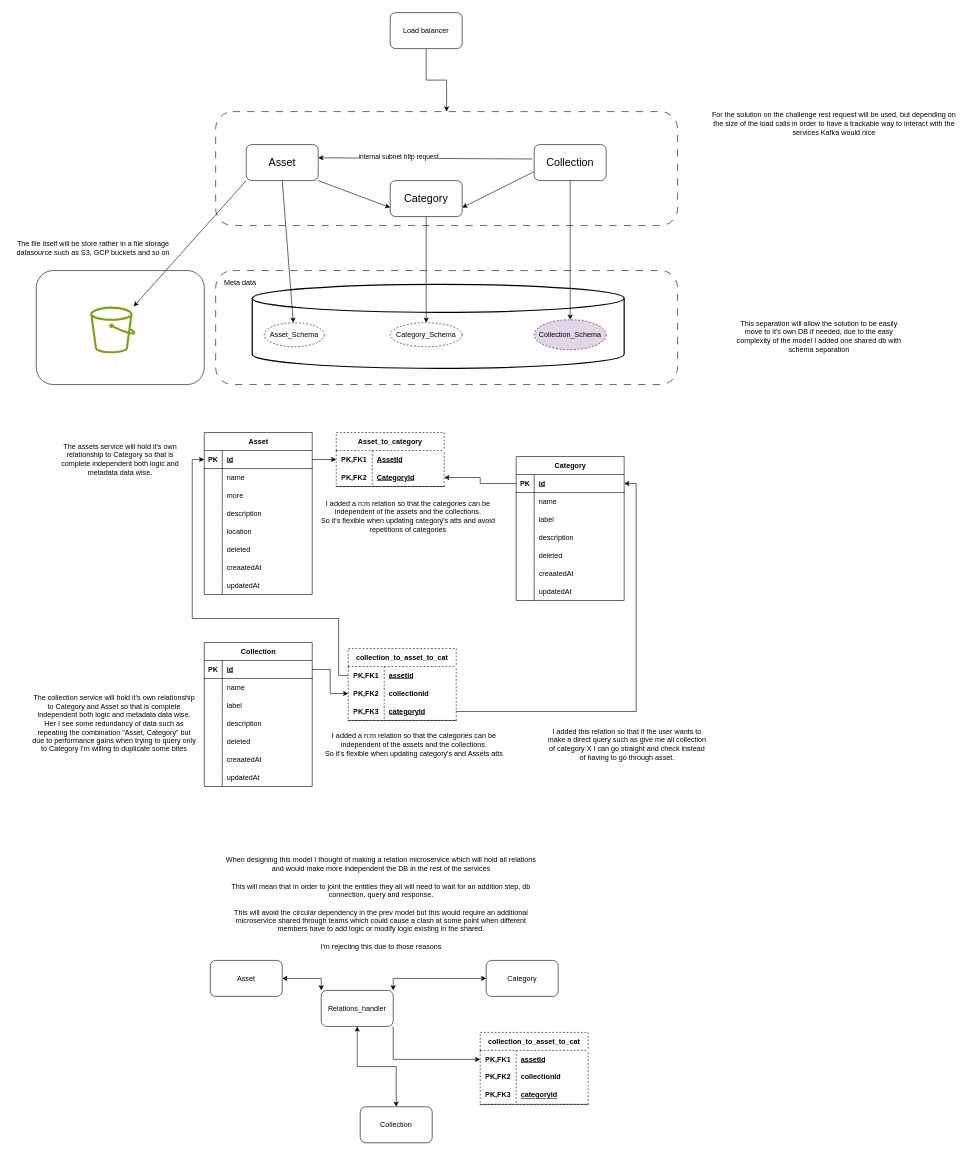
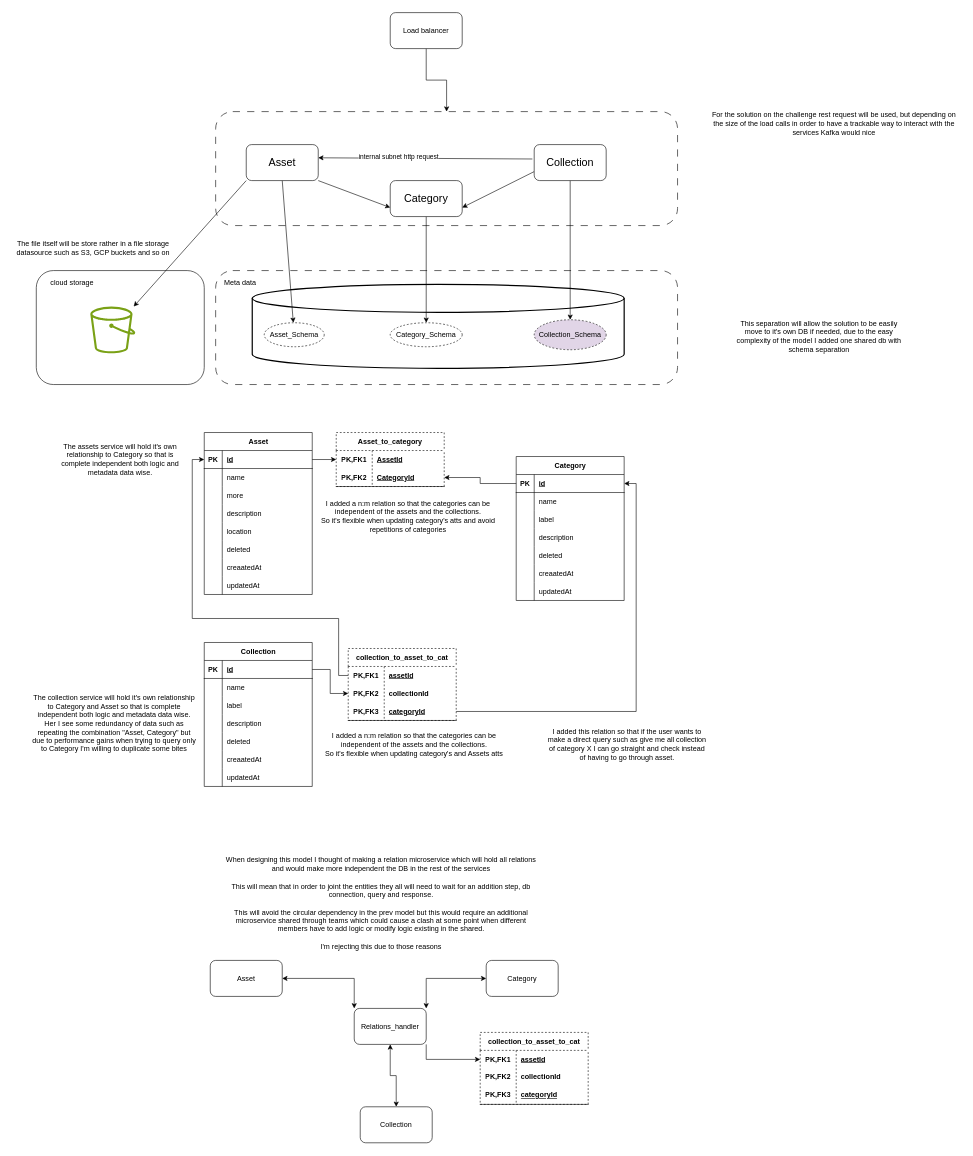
none -> (72, 282)
(357, 1008) -> (390, 1026)
